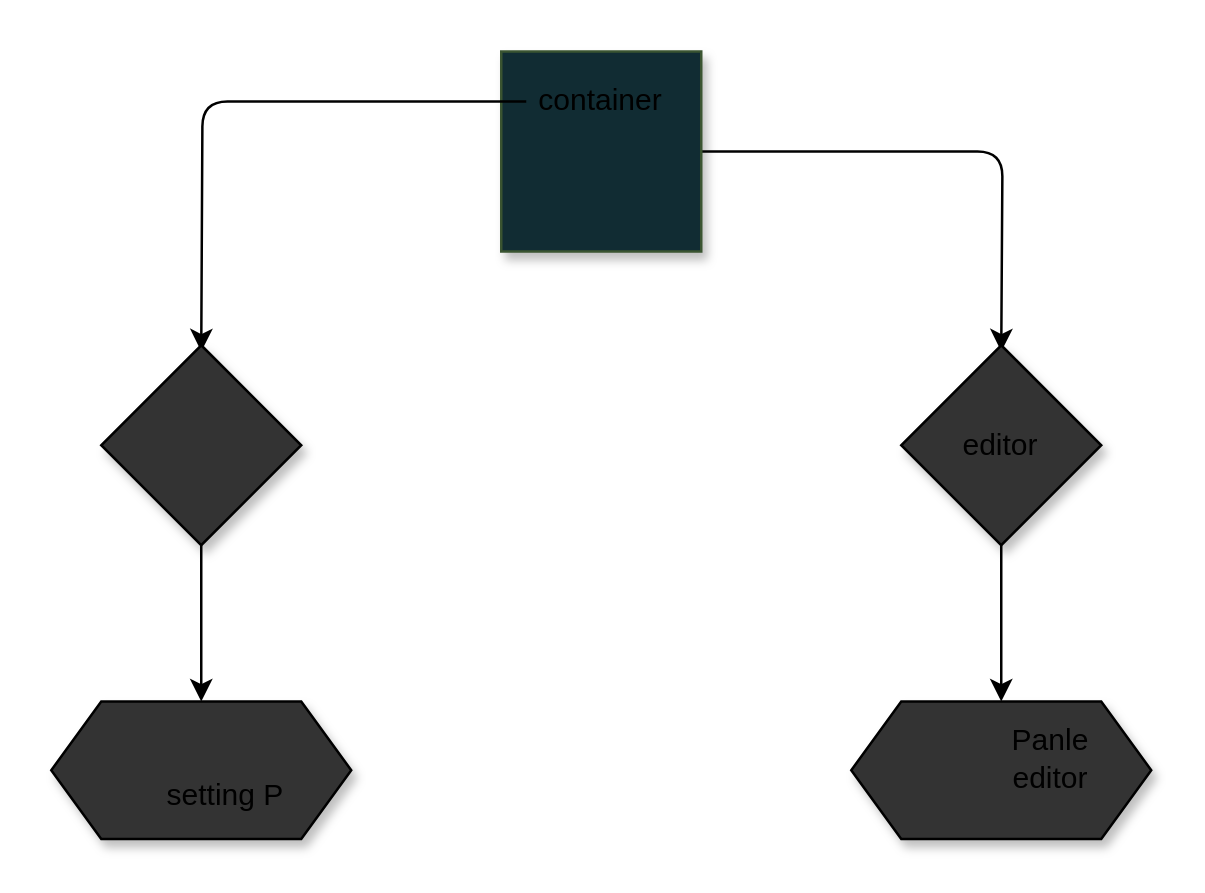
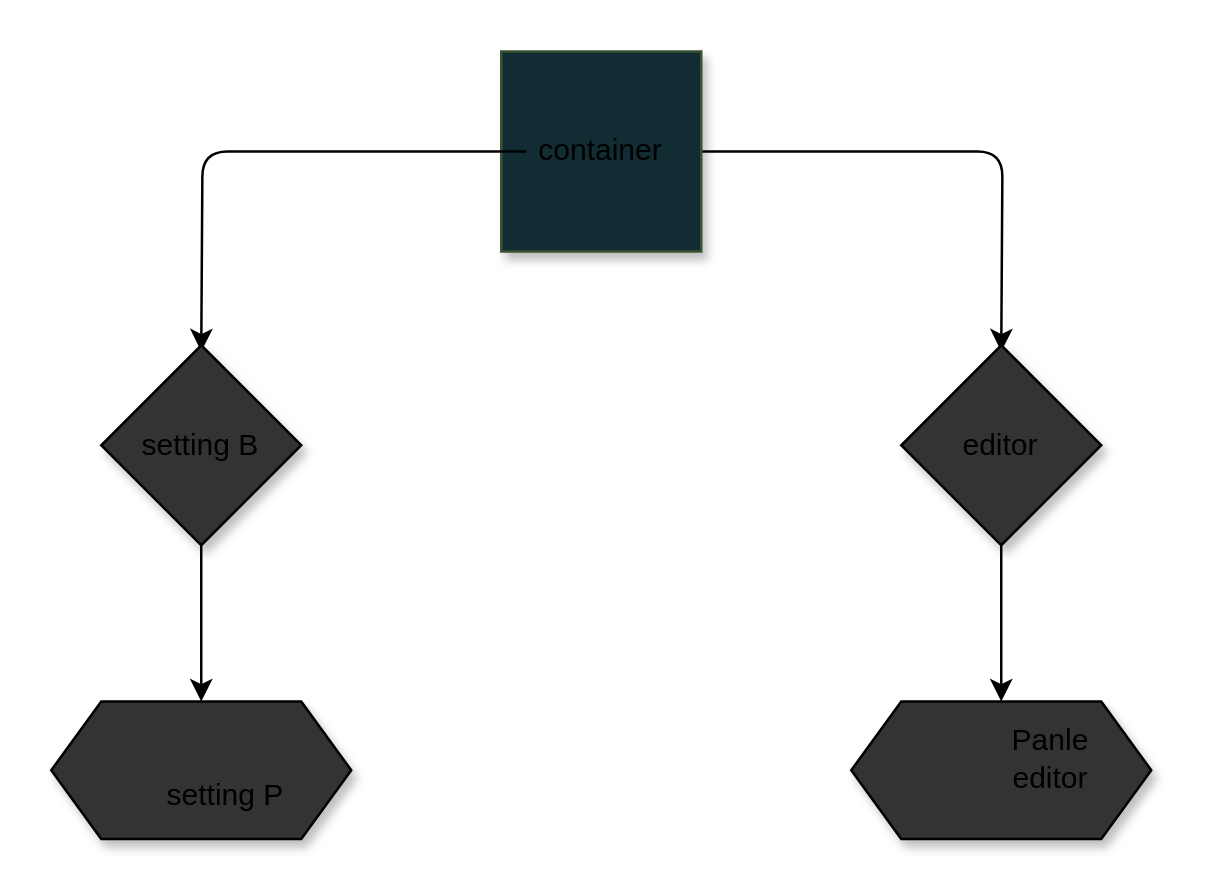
(601, 101) -> (601, 151)
none -> (201, 445)
